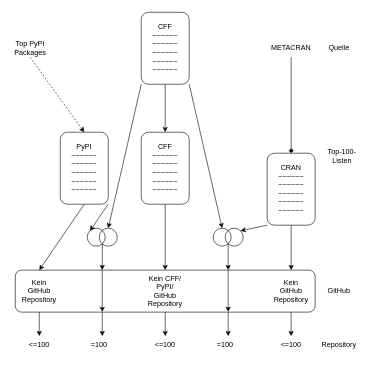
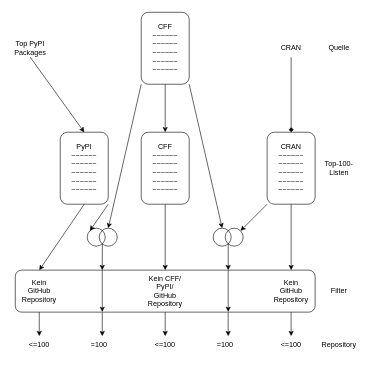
(291, 48) -> (291, 48)
(56, 92) -> (56, 92)
(342, 156) -> (339, 168)
(291, 189) -> (291, 168)
(339, 291) -> (339, 291)
